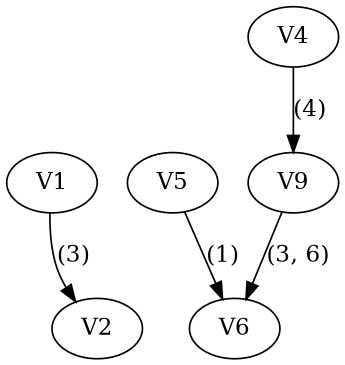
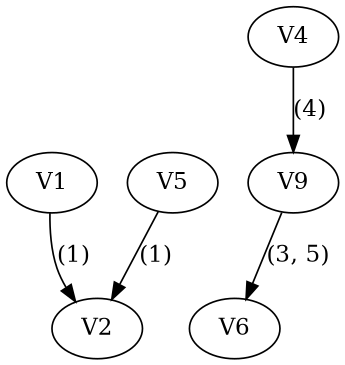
(200, 247) -> (139, 248)
(74, 256) -> (74, 256)
(298, 256) -> (298, 256)
